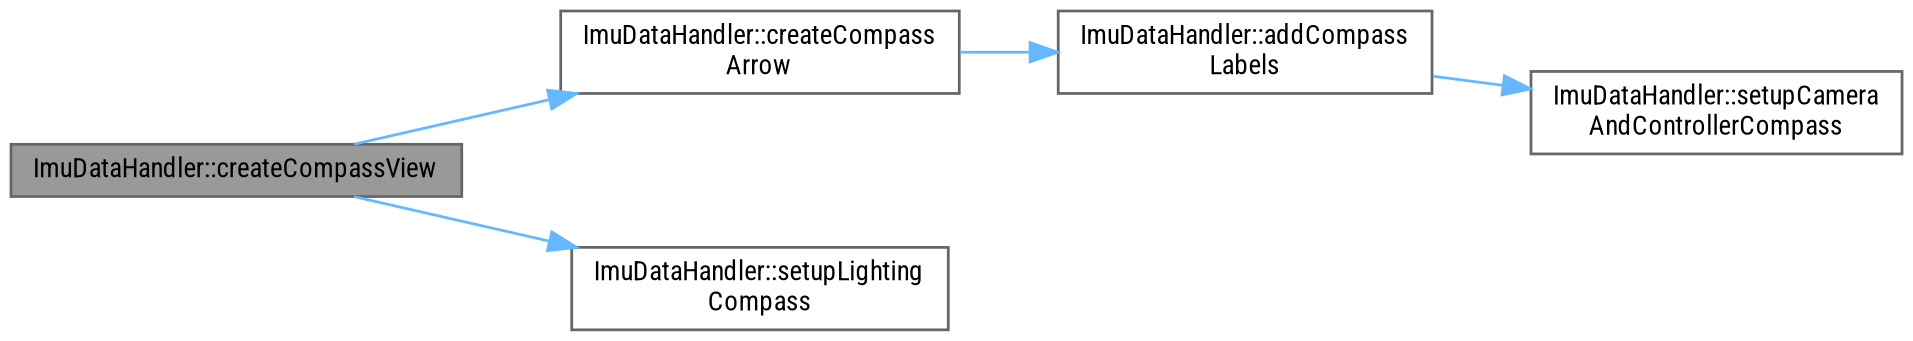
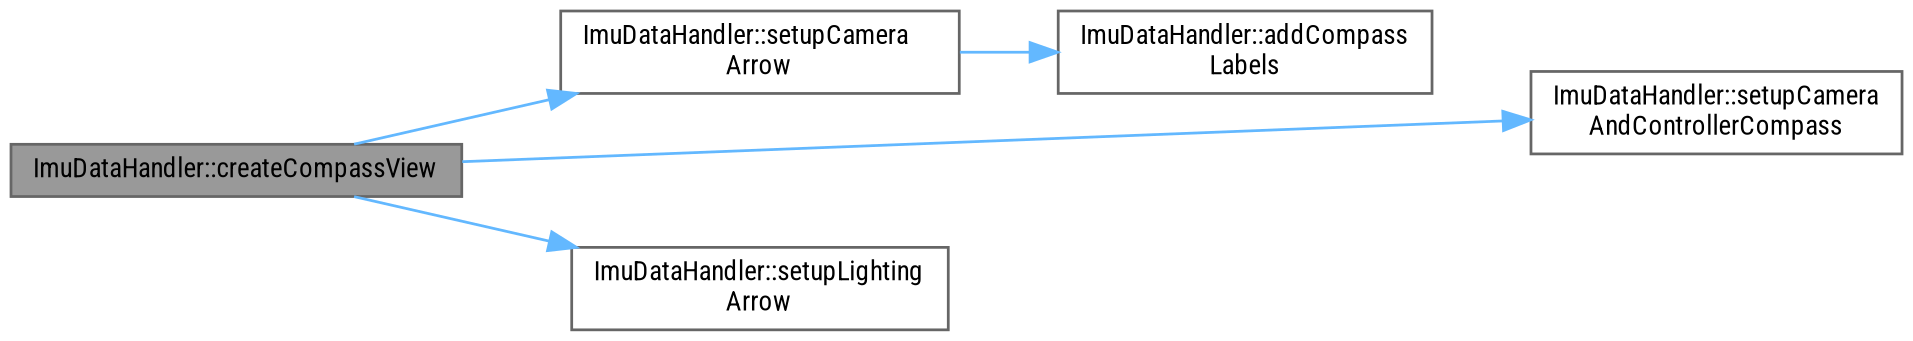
(760, 52) -> (760, 52)
(1468, 81) -> (983, 141)
(760, 289) -> (760, 289)
